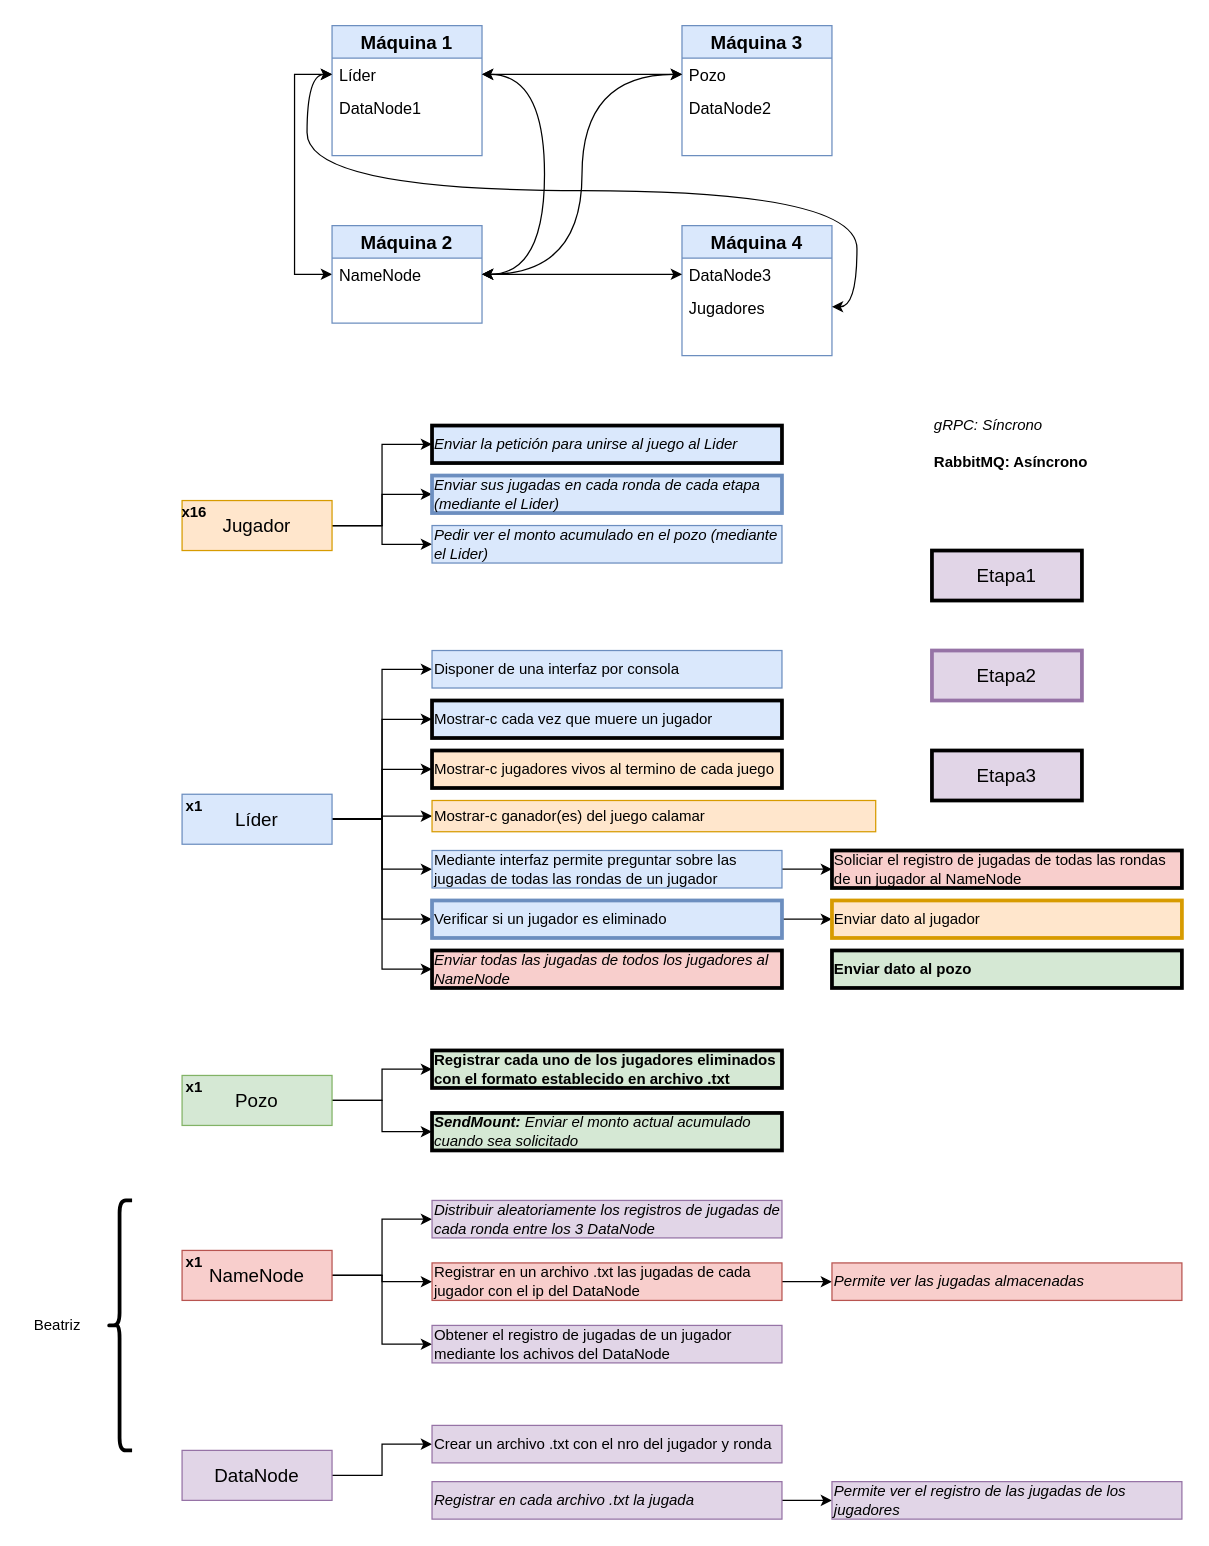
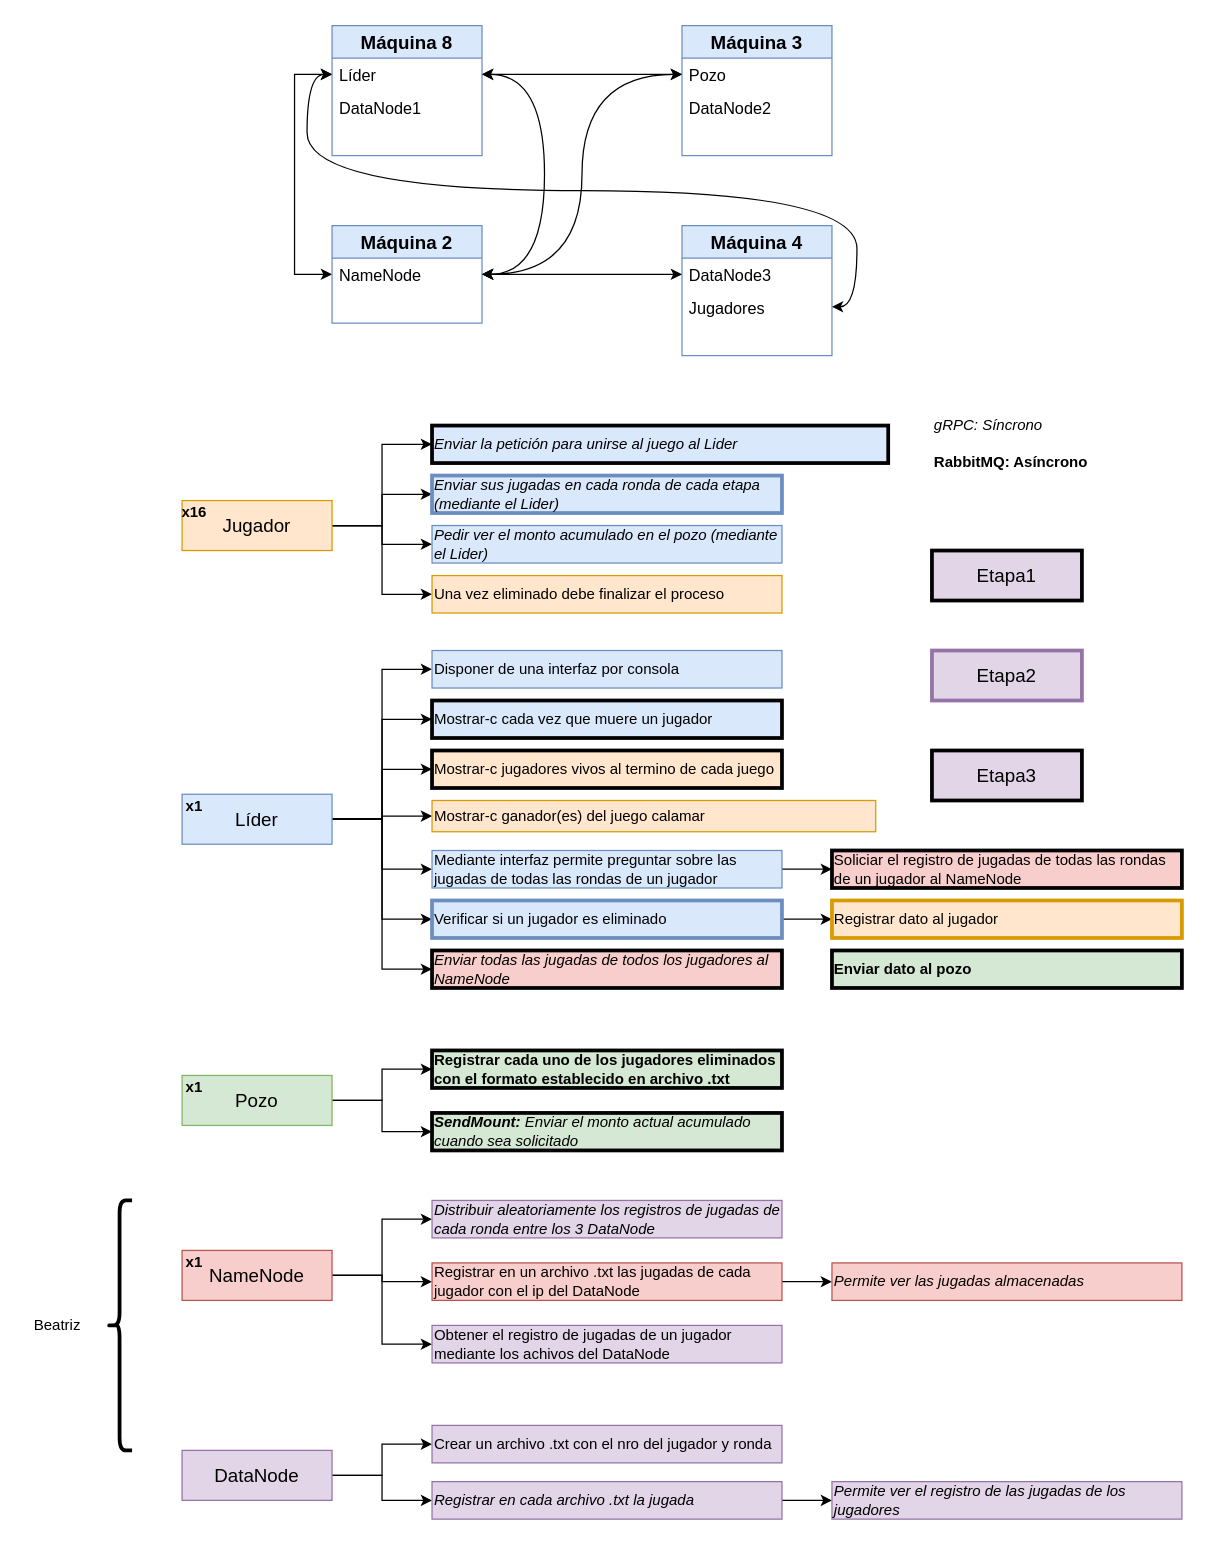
(406, 43) -> (406, 43)
(607, 444) -> (660, 444)
none -> (382, 591)
none -> (607, 594)
(917, 919) -> (930, 919)
none -> (390, 1501)
